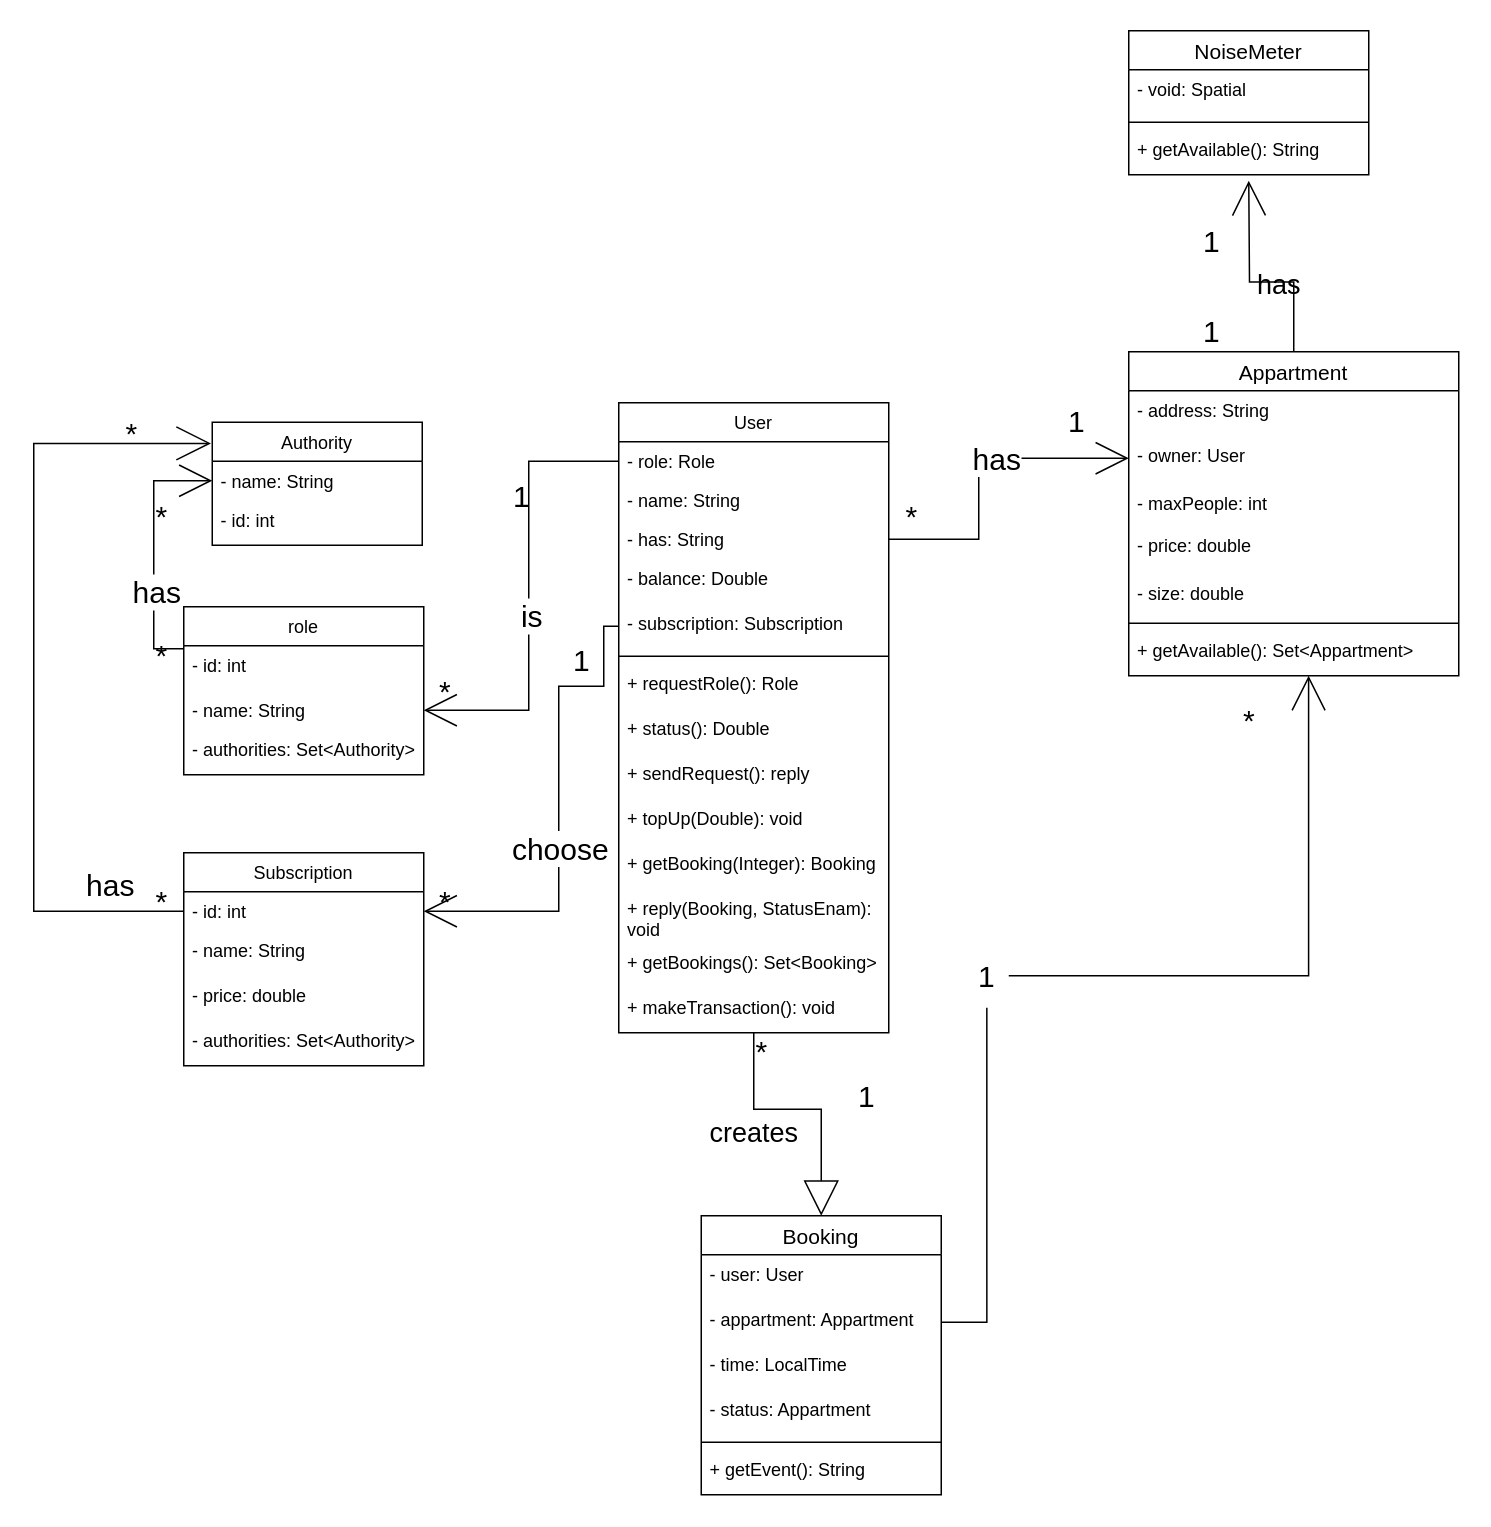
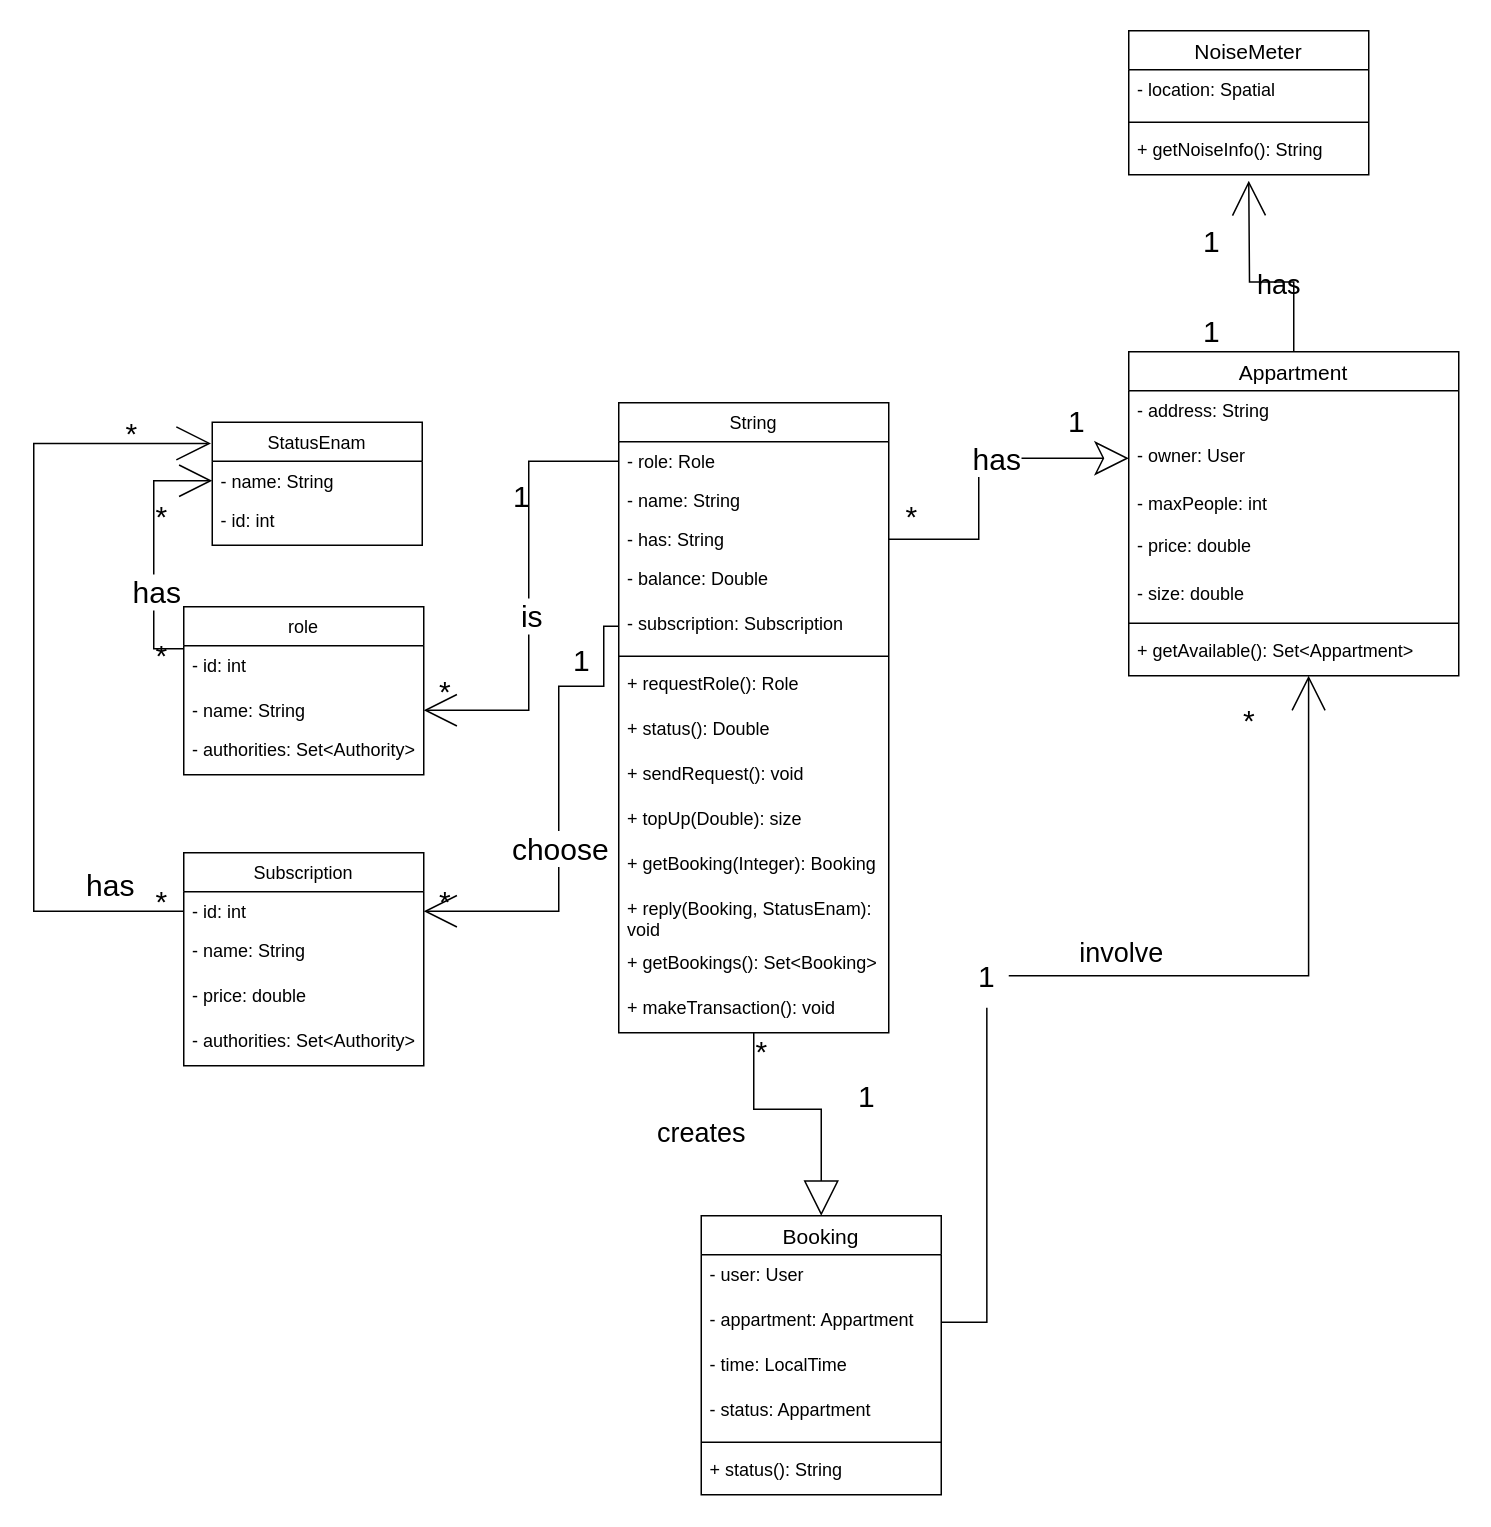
(1199, 90) -> (1216, 90)
(1242, 150) -> (1246, 150)
(753, 423) -> (753, 423)
(317, 443) -> (317, 443)
(1112, 458) -> (1101, 458)
(729, 774) -> (723, 774)
(721, 819) -> (721, 819)
none -> (1121, 953)
(754, 1133) -> (701, 1133)
(801, 1470) -> (791, 1470)
